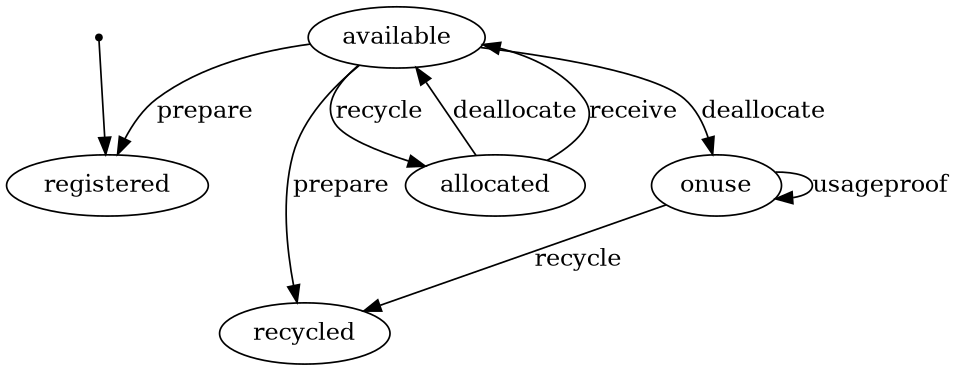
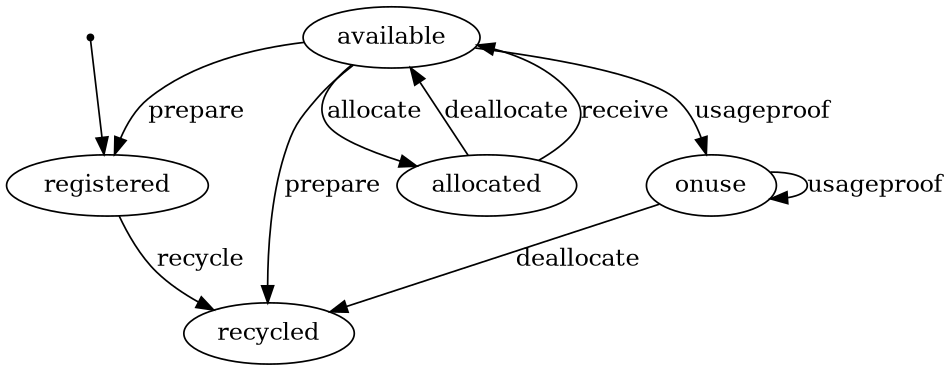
(380, 111) -> (375, 111)
(763, 111) -> (762, 111)
(579, 259) -> (578, 259)
none -> (151, 266)
